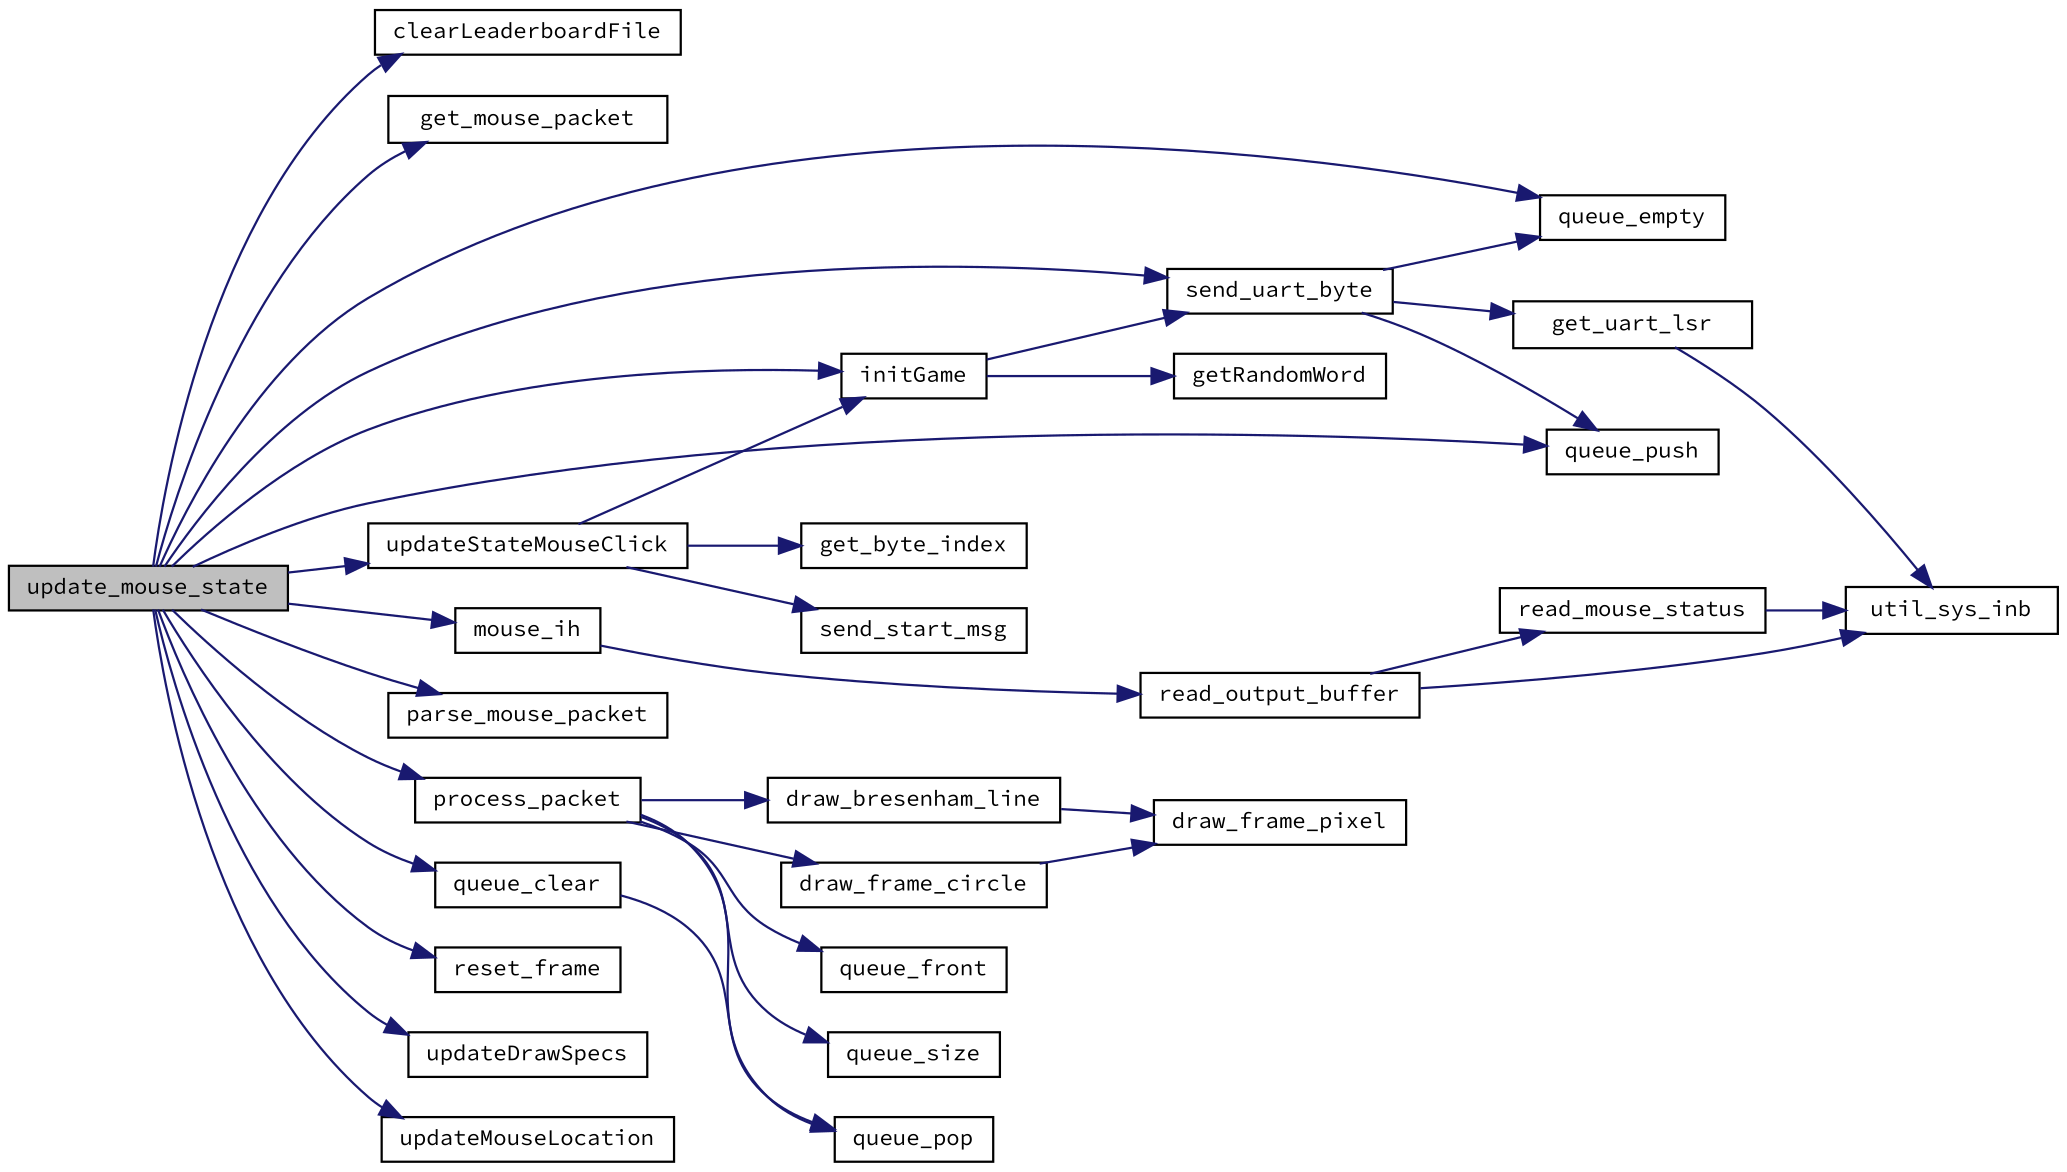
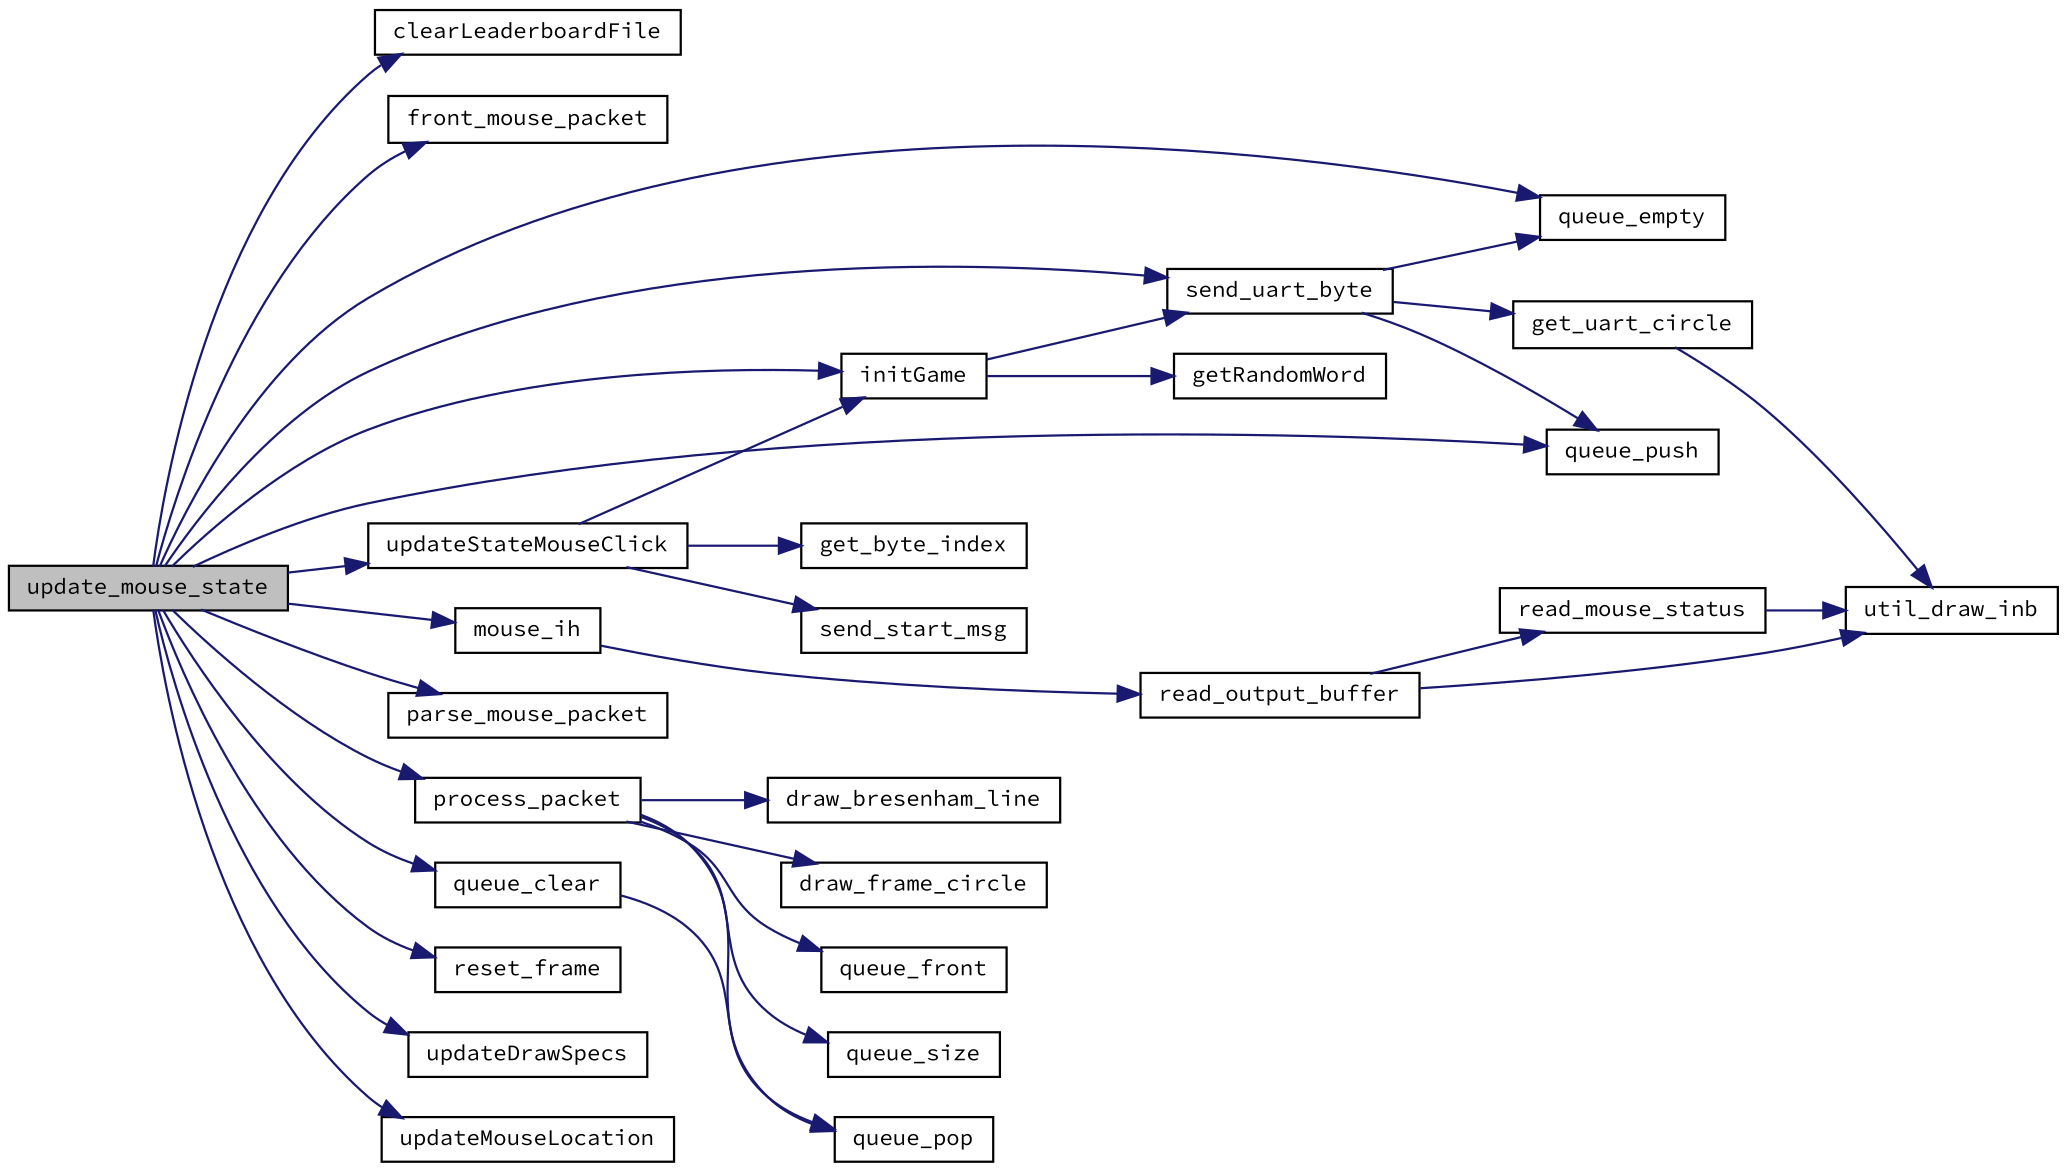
(528, 119) -> (528, 119)
(1633, 325) -> (1633, 325)
(1952, 610) -> (1952, 610)
(1280, 822) -> none
